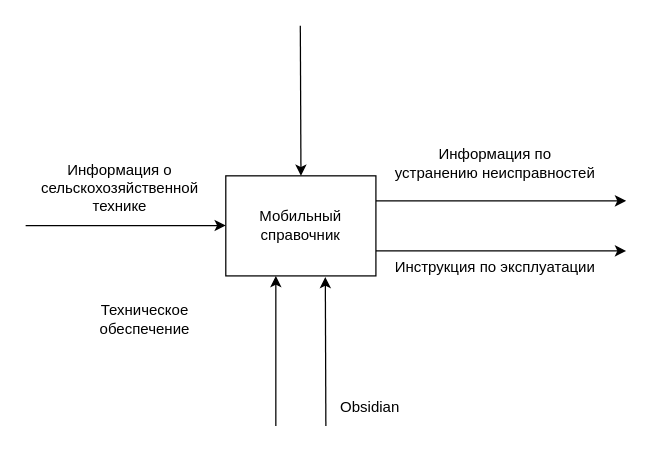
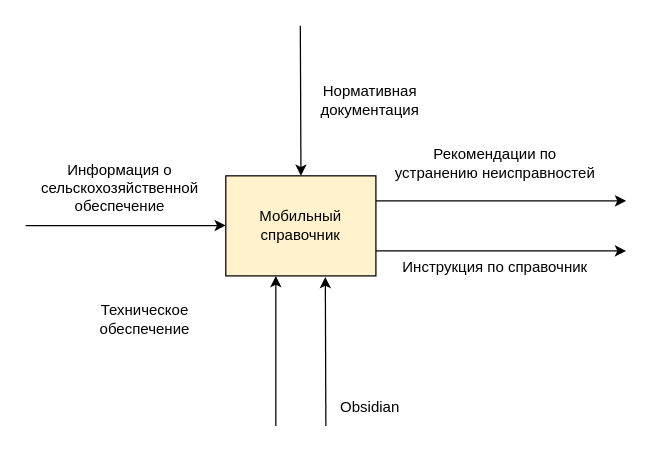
none -> (369, 101)
(495, 163) -> (495, 163)
(120, 188) -> (120, 188)
(301, 226) -> (301, 226)
(495, 267) -> (495, 267)
